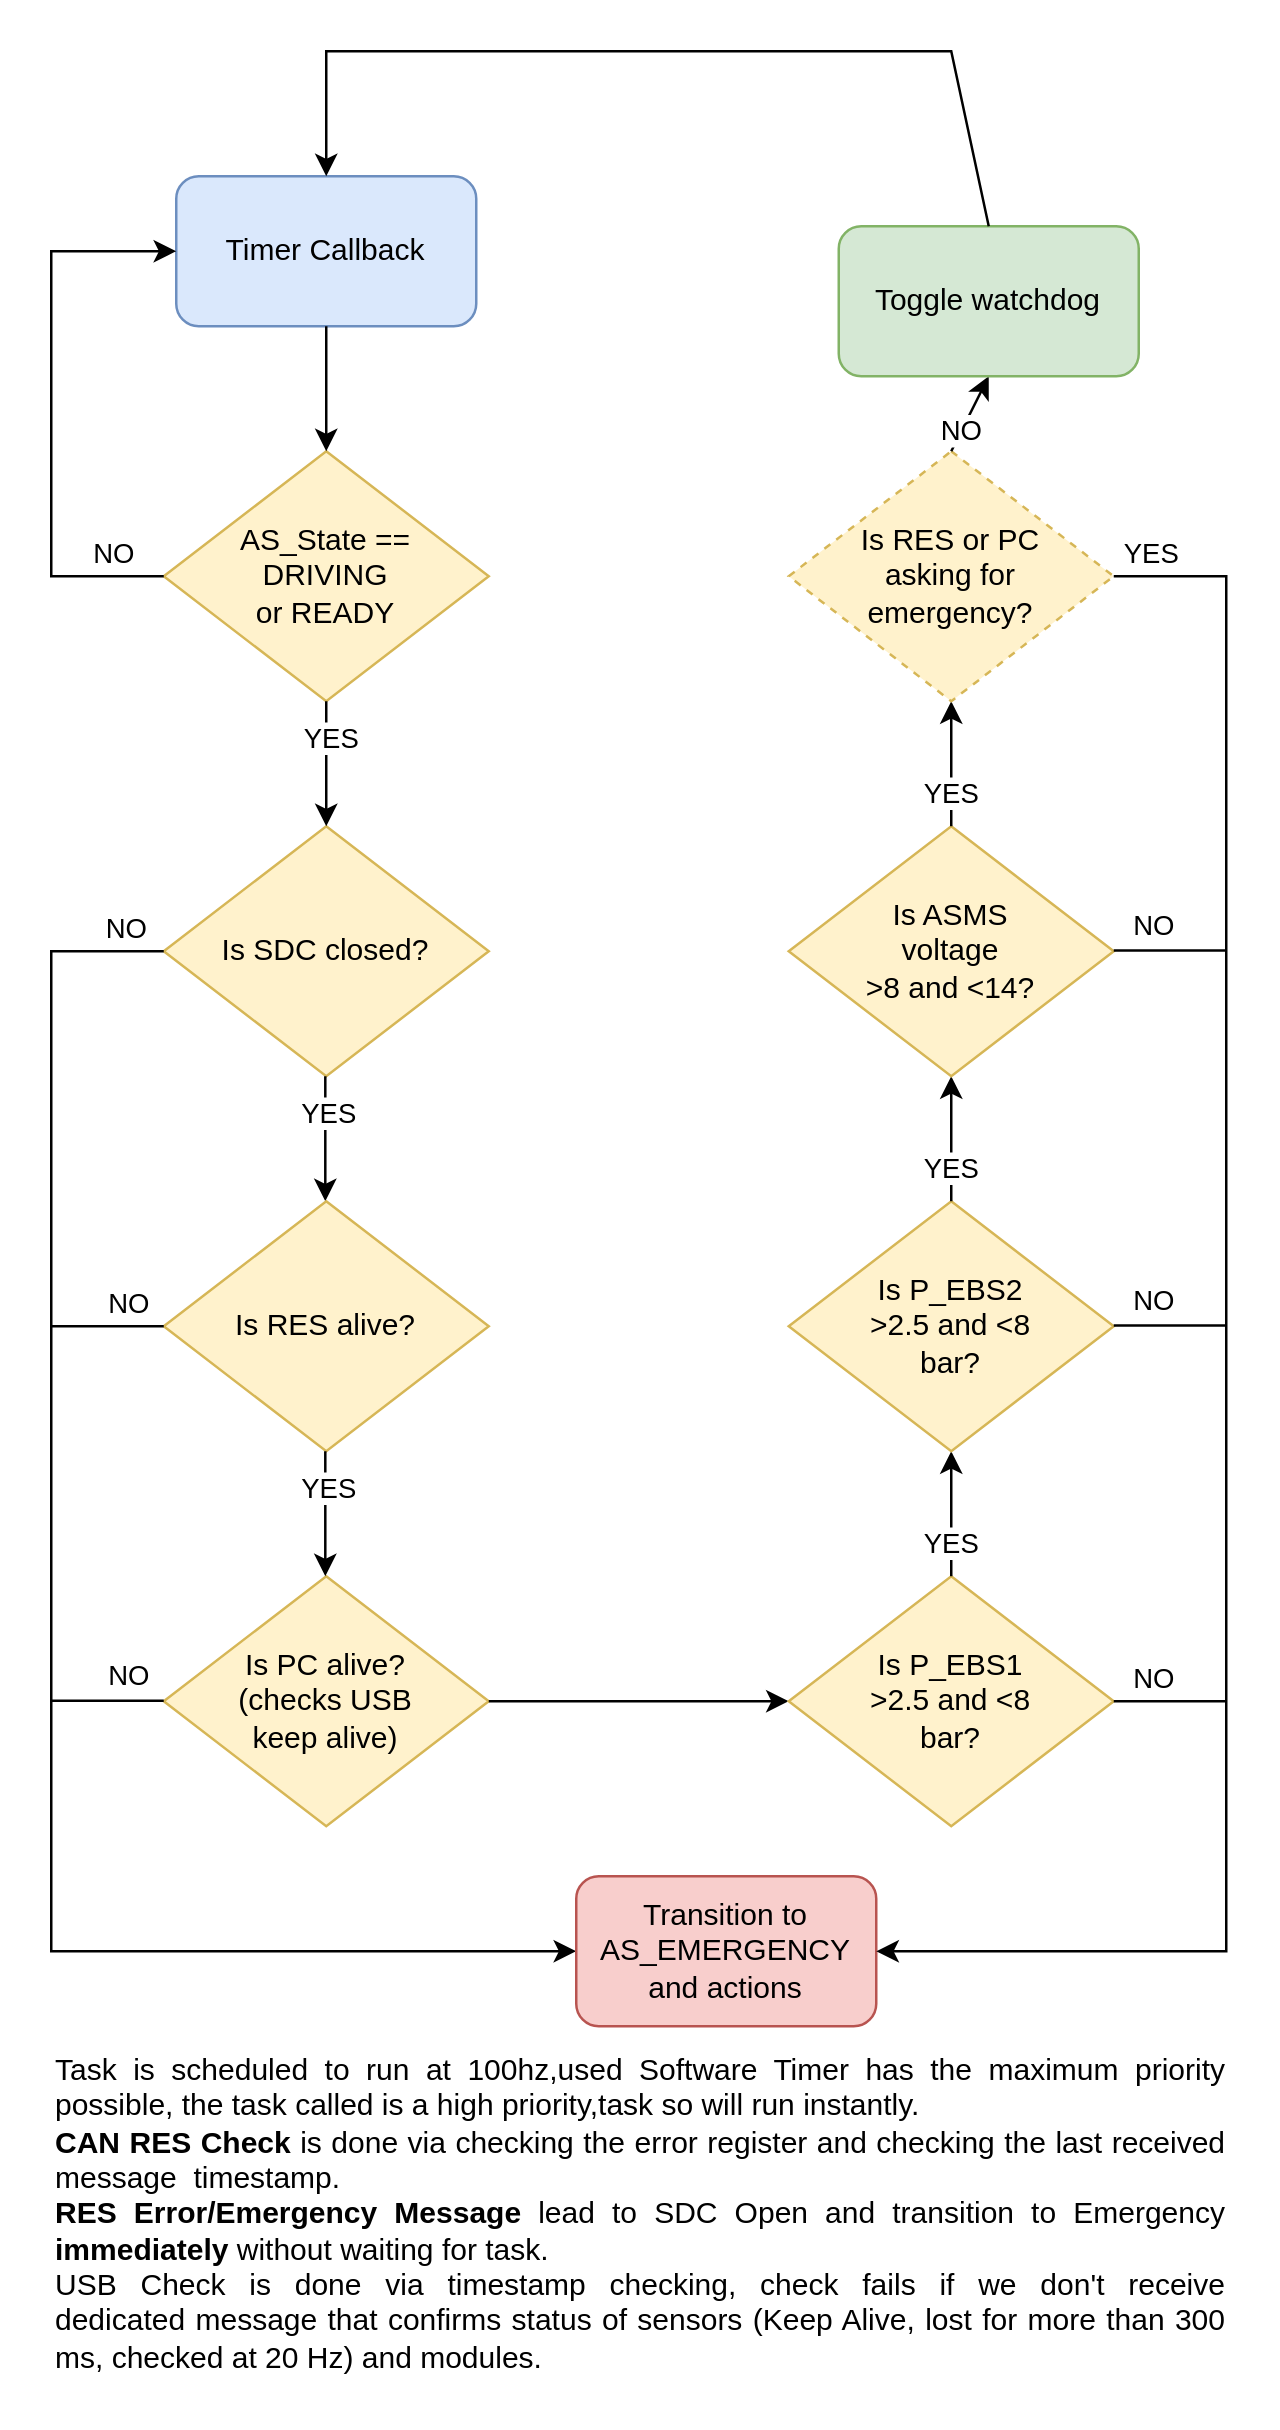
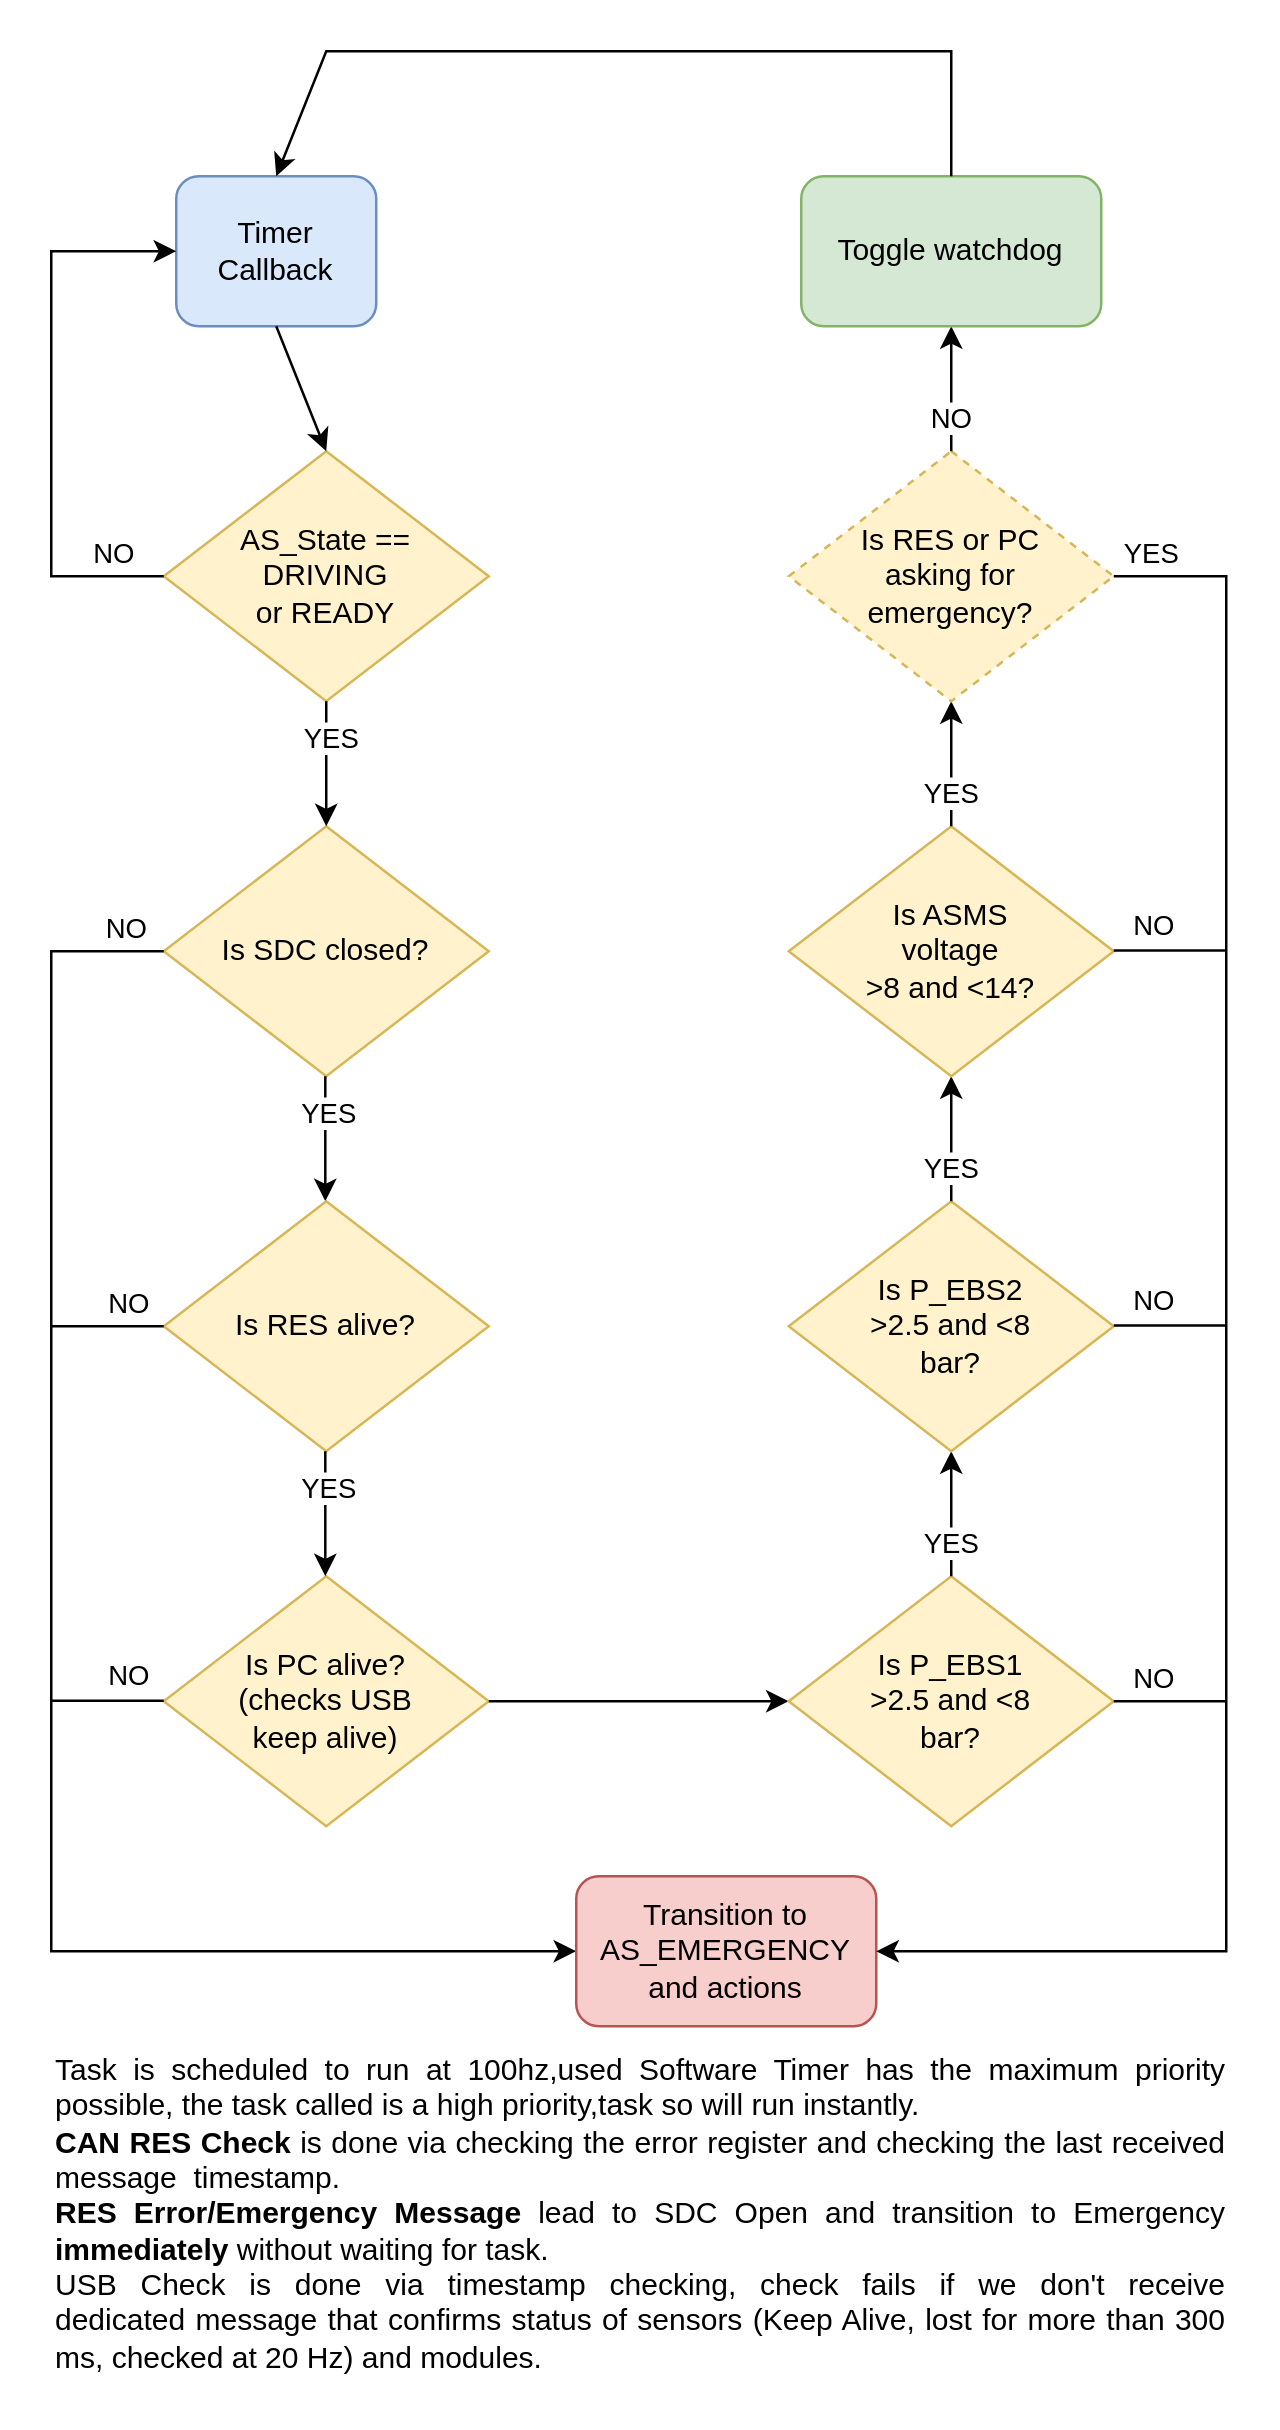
(326, 251) -> (276, 251)
(989, 301) -> (951, 251)
